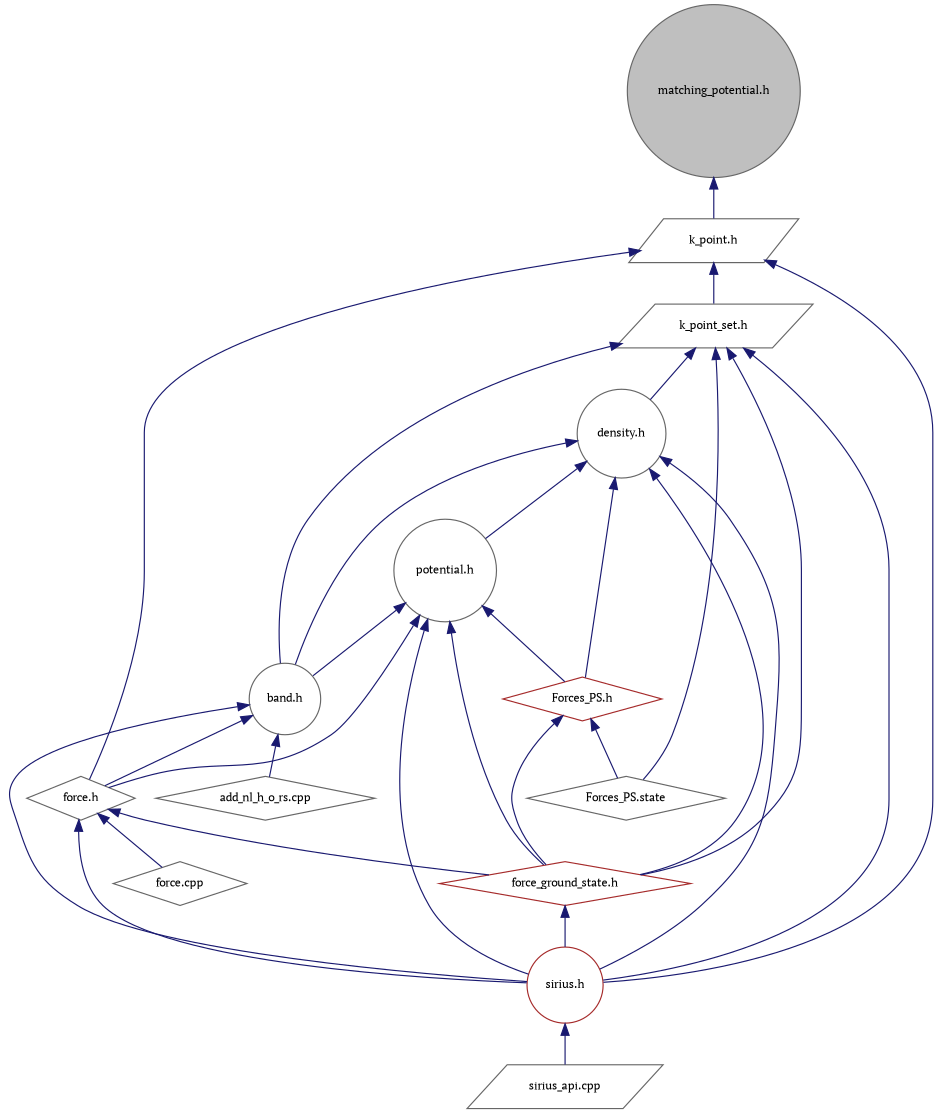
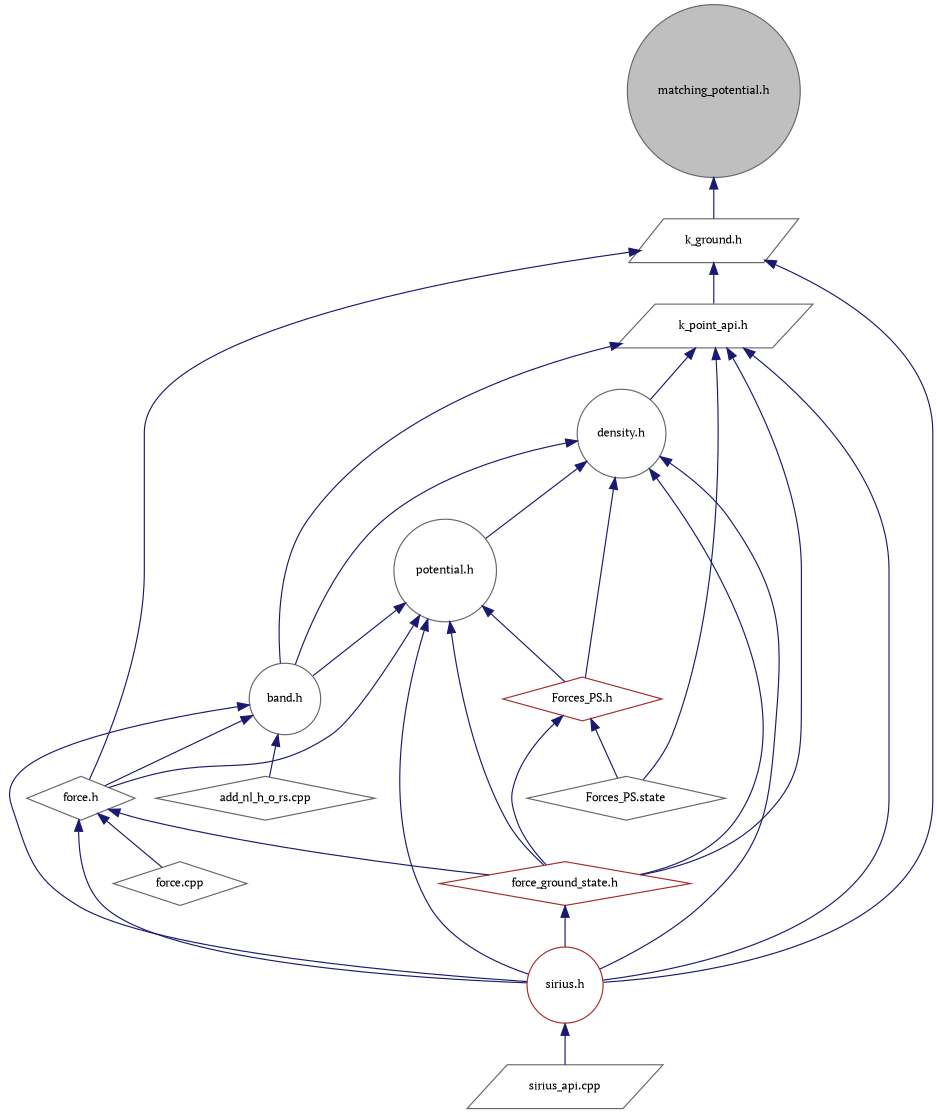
(714, 241) -> (714, 241)
(714, 326) -> (714, 326)
